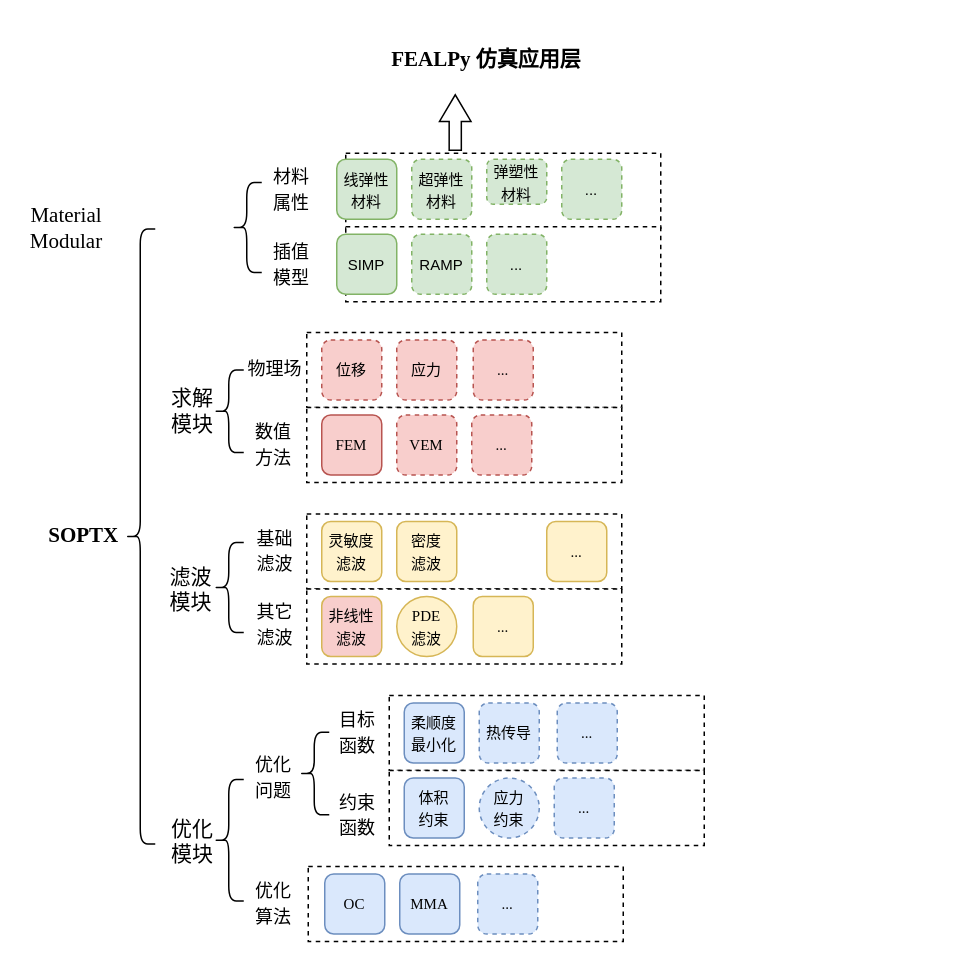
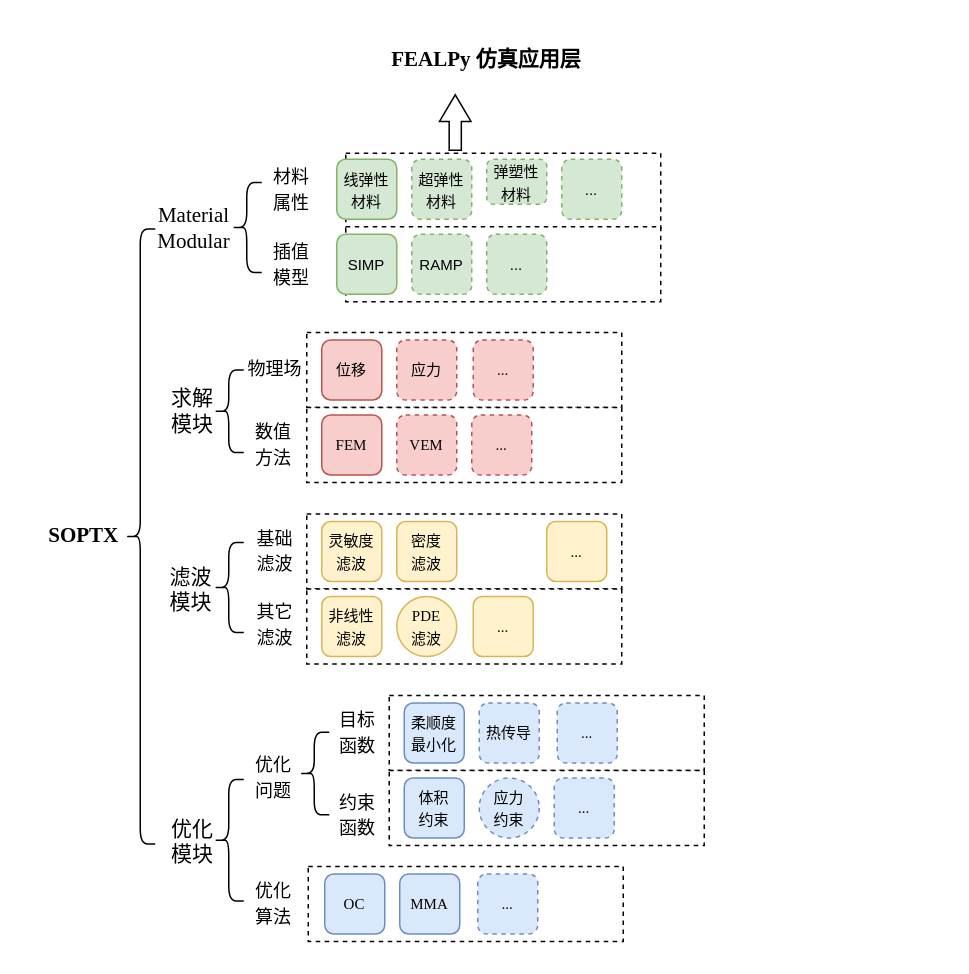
(67, 229) -> (194, 229)
(352, 370) -> (352, 370)
(352, 626) -> (352, 626)
